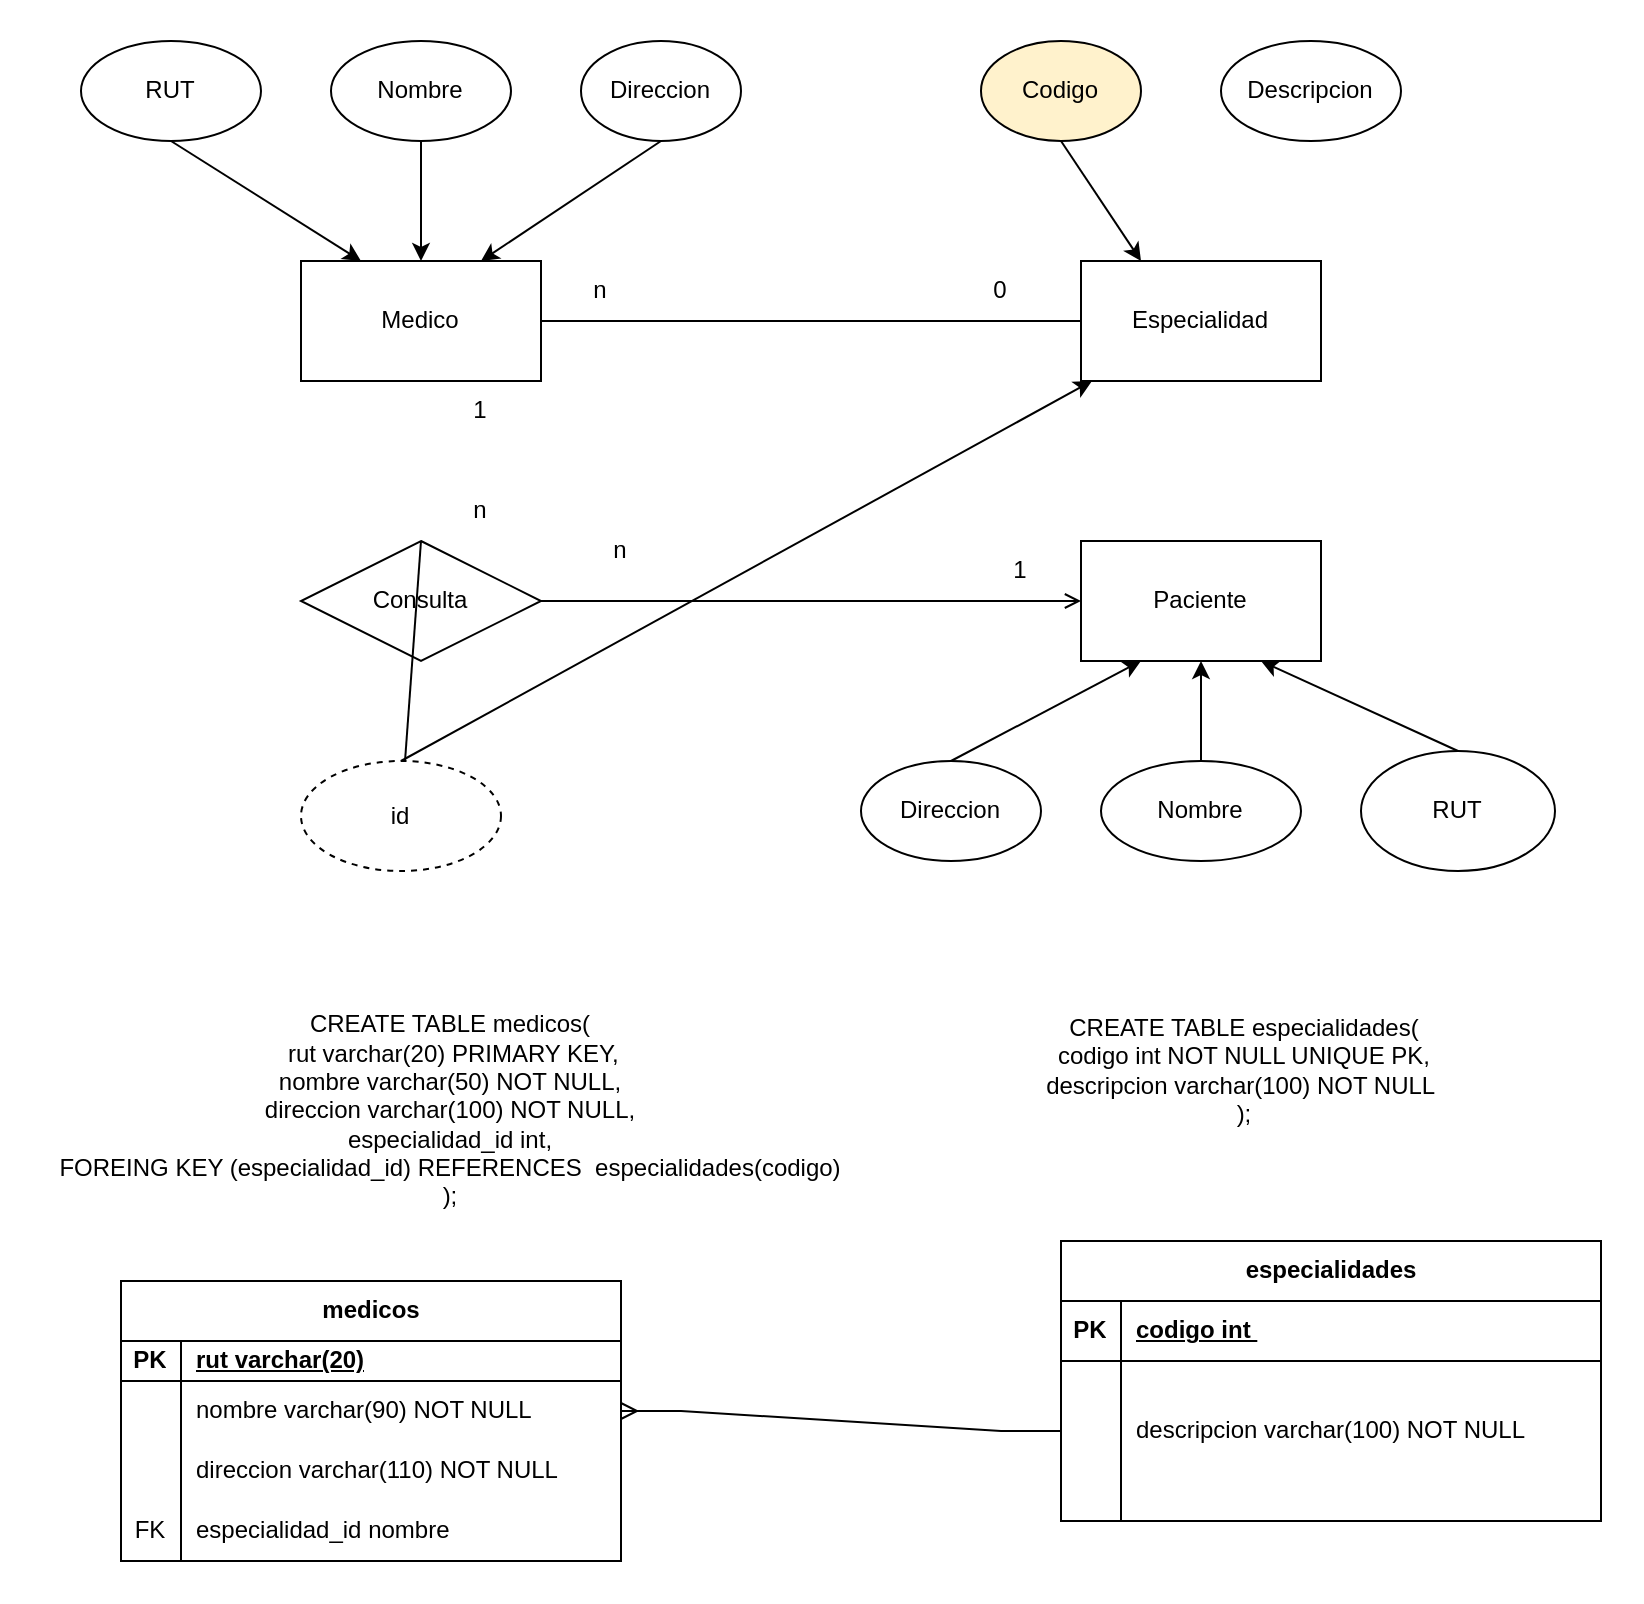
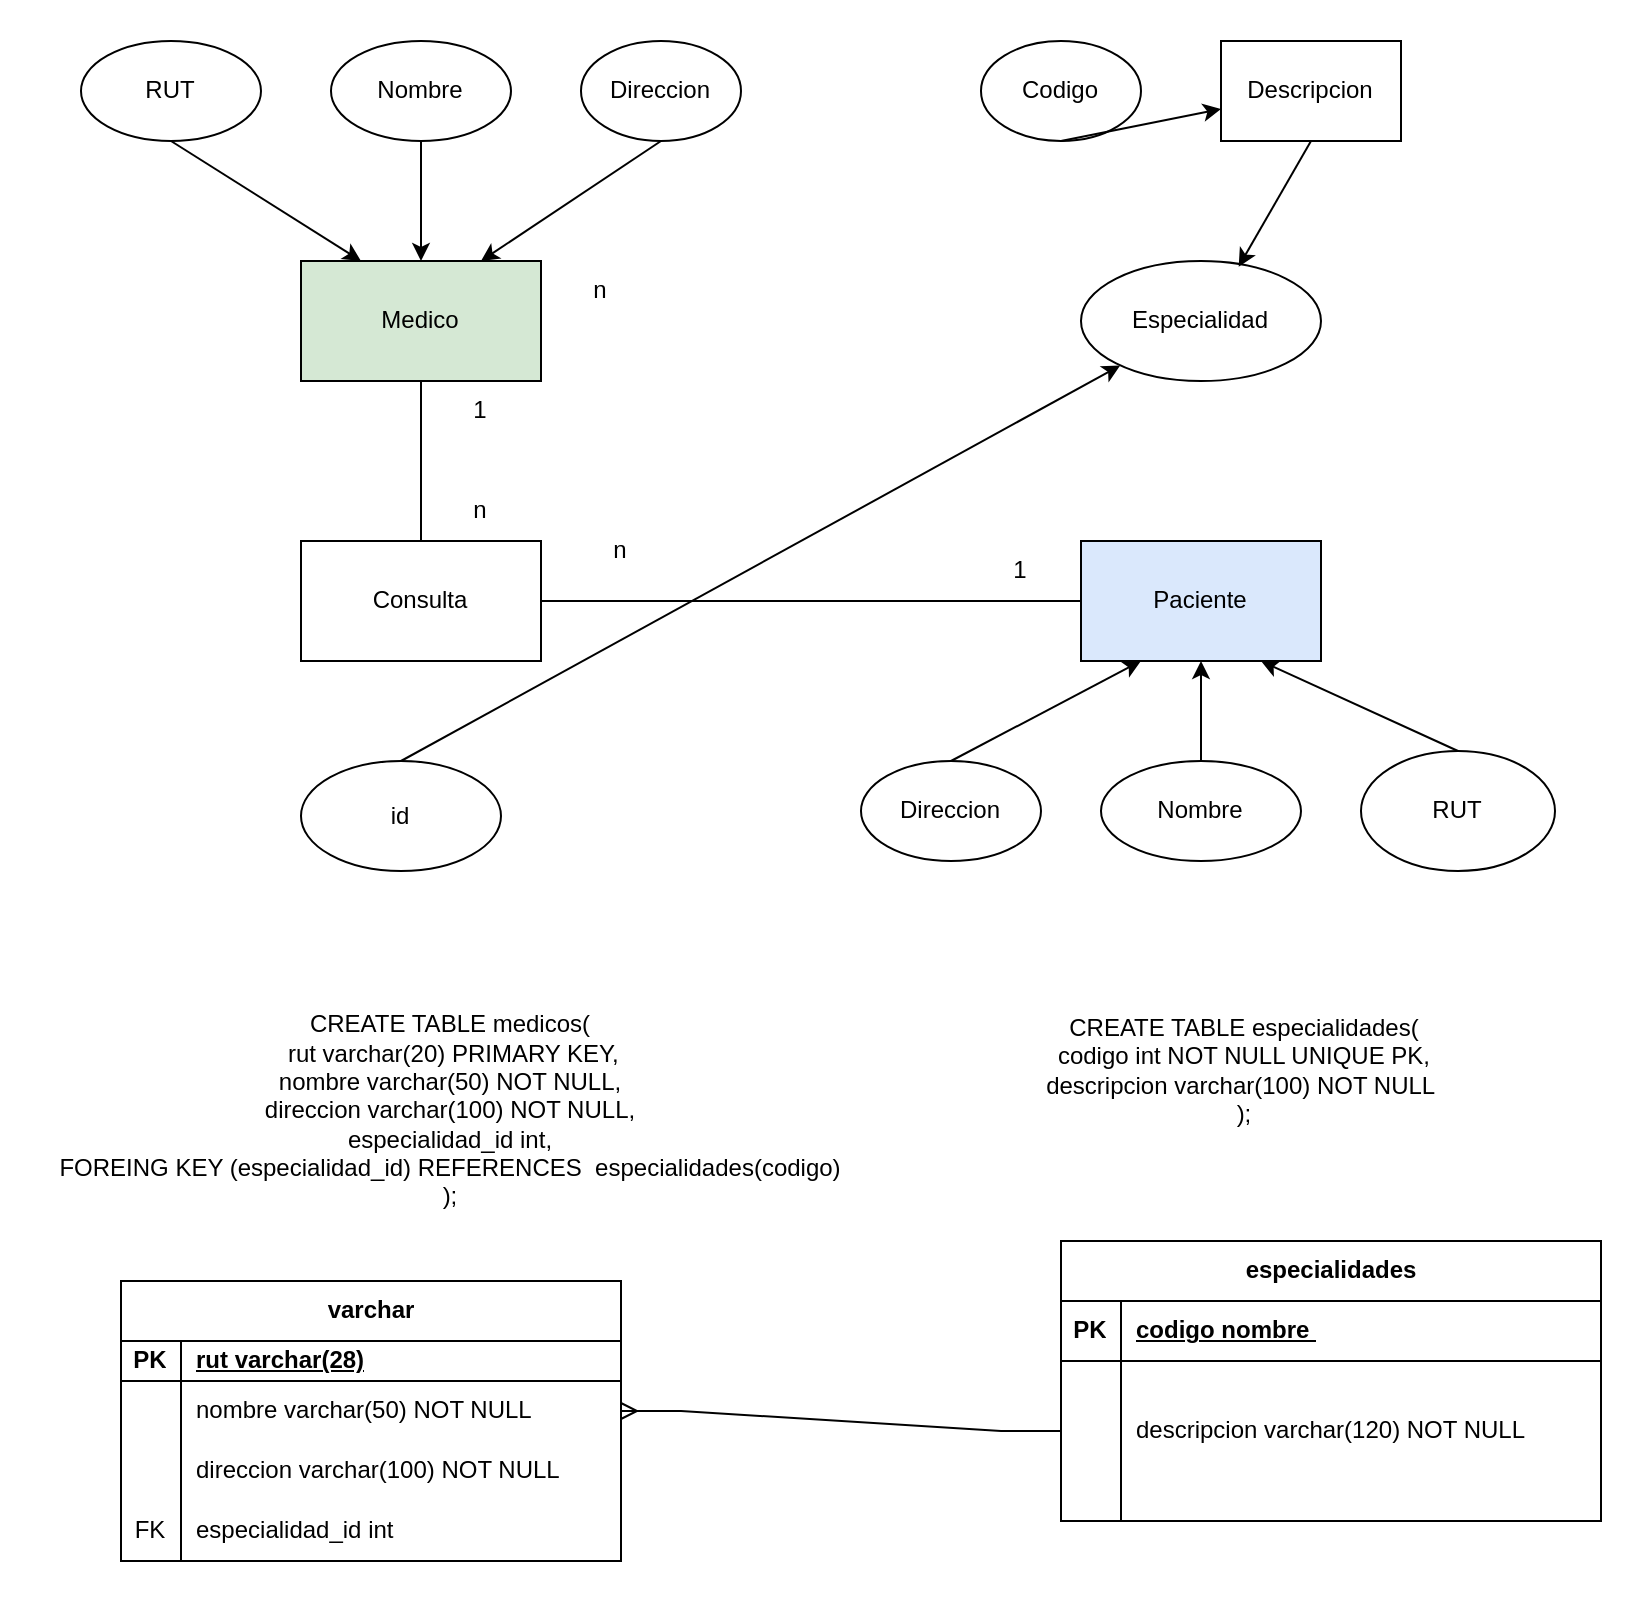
(1061, 91) -> (1061, 91)
(1311, 91) -> (1311, 91)
(1097, 195) -> (1135, 126)
none -> (1278, 198)
(1001, 291) -> none
(421, 321) -> (421, 321)
(811, 321) -> none
(1201, 321) -> (1201, 321)
(421, 601) -> (421, 601)
(1073, 601) -> (1074, 601)
(1201, 601) -> (1201, 601)
(413, 648) -> (421, 461)
(401, 816) -> (401, 816)
(372, 1311) -> (372, 1311)
(1195, 1331) -> (1218, 1331)
(295, 1361) -> (295, 1361)
(369, 1411) -> (369, 1411)
(1343, 1431) -> (1343, 1431)
(390, 1471) -> (390, 1471)
(329, 1531) -> (306, 1531)
